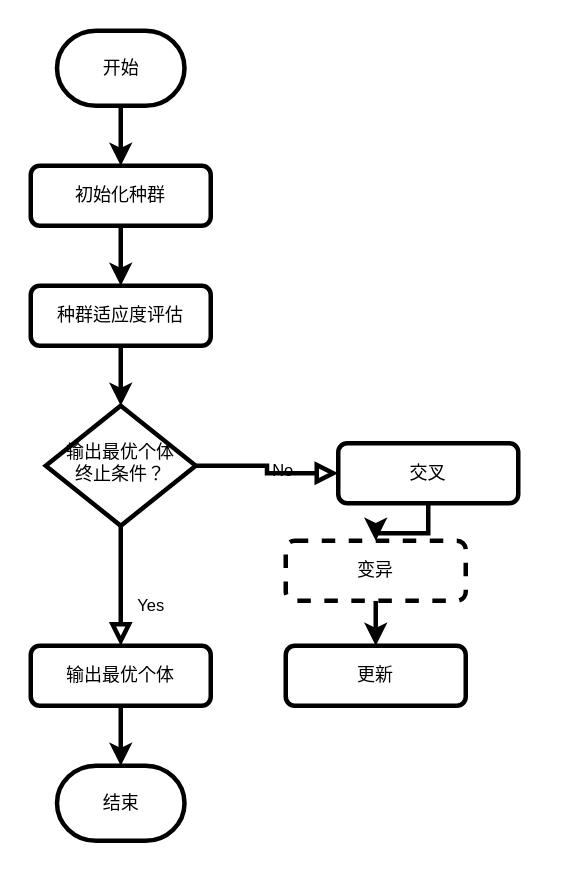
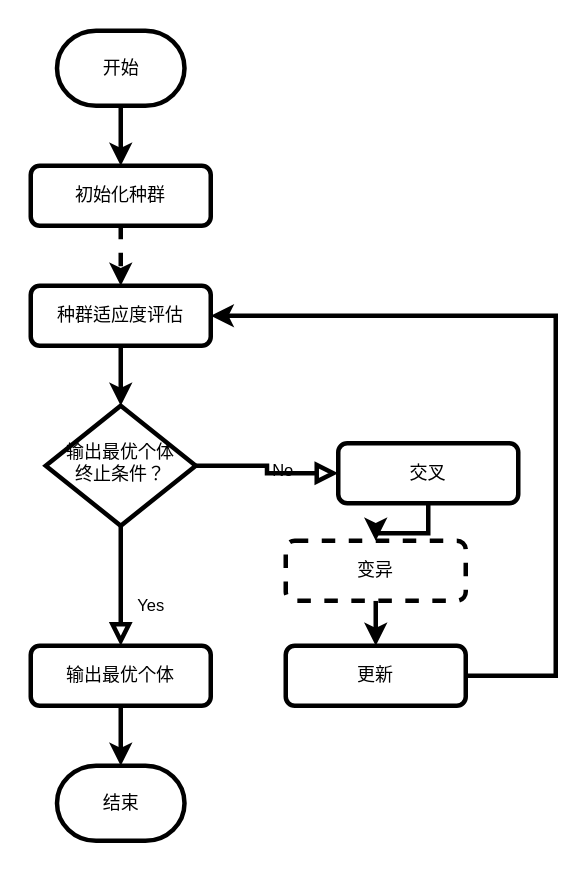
(121, 245) -> (121, 245)
none -> (556, 377)
